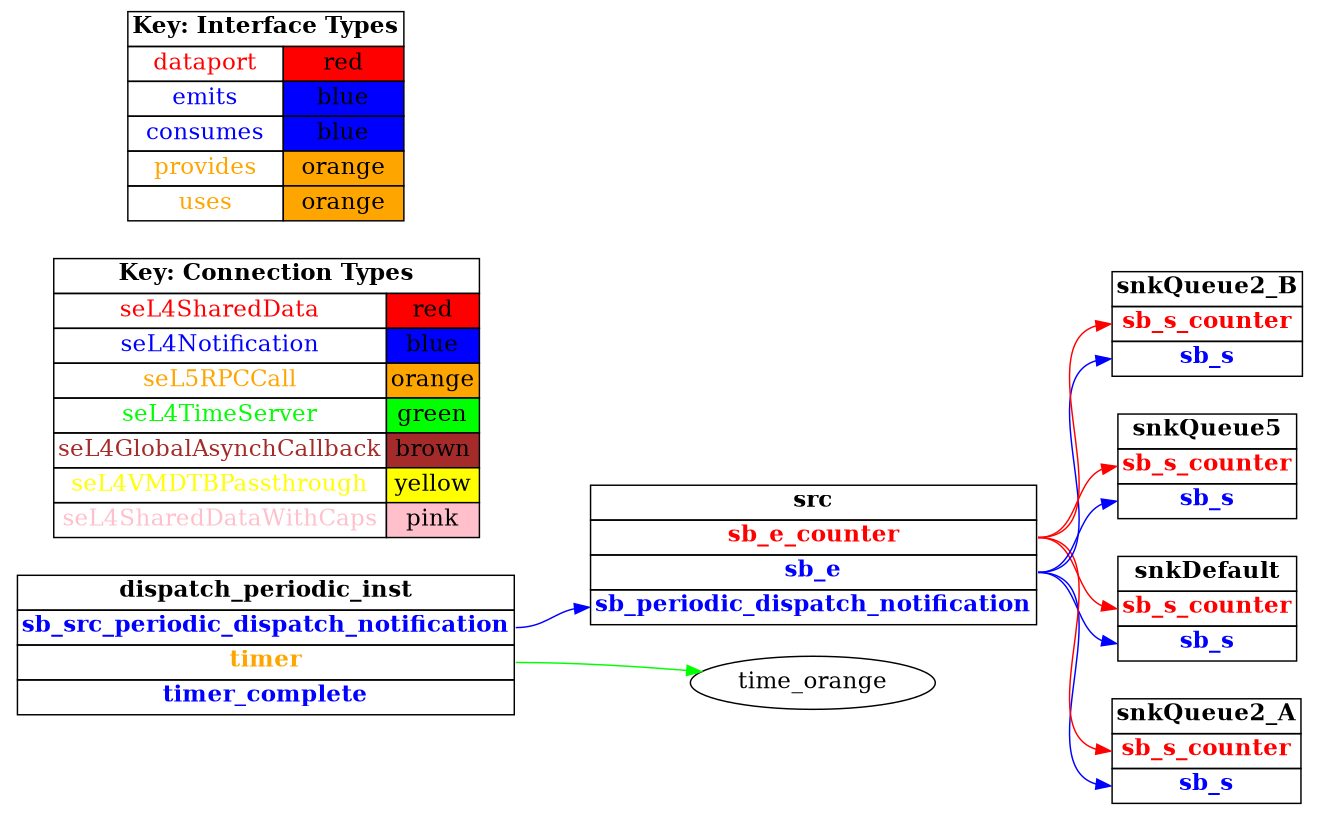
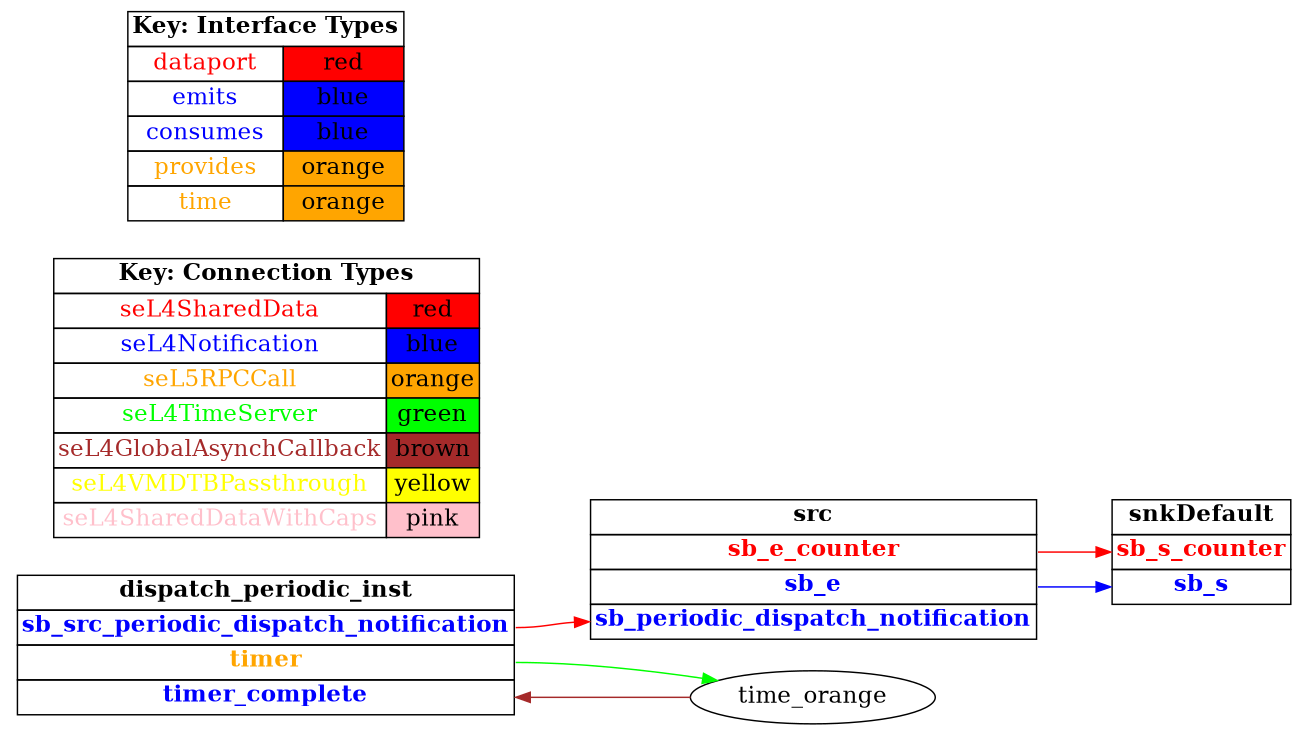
(206, 202) -> (206, 202)
(1207, 324) -> none
(1207, 466) -> none
(546, 621) -> (545, 626)
none -> (611, 697)
(1207, 751) -> none
